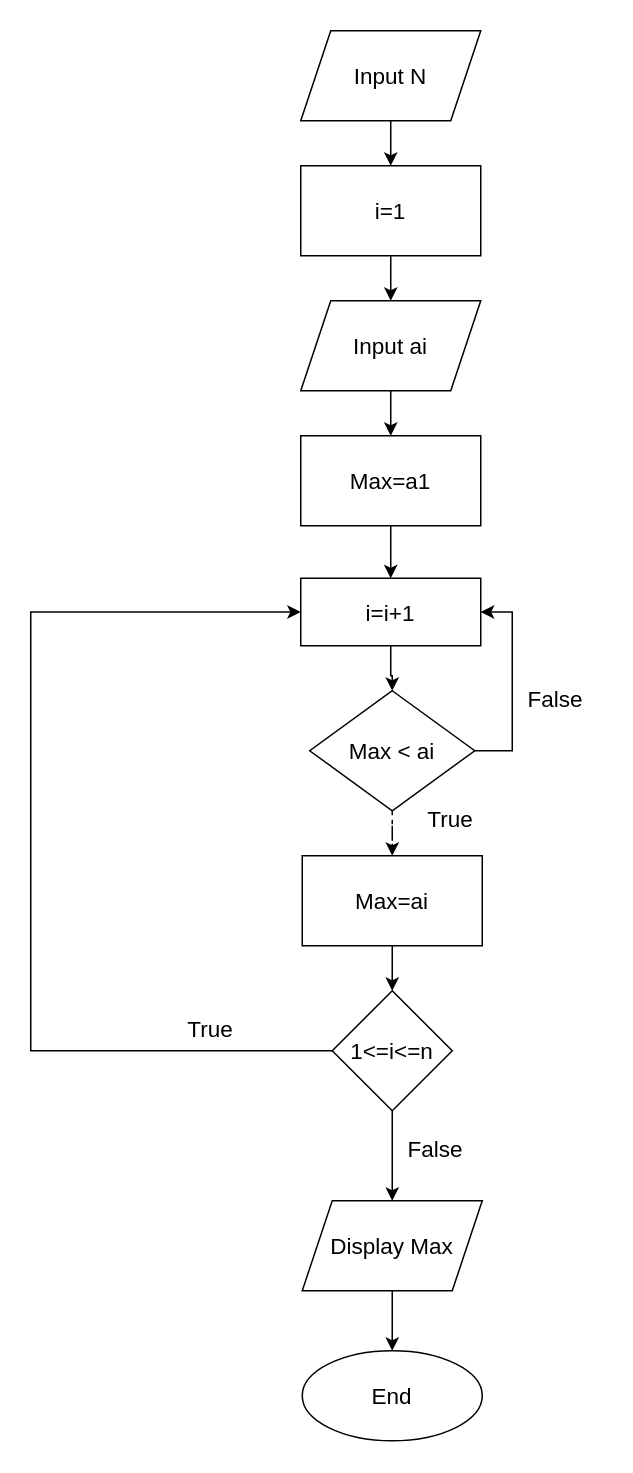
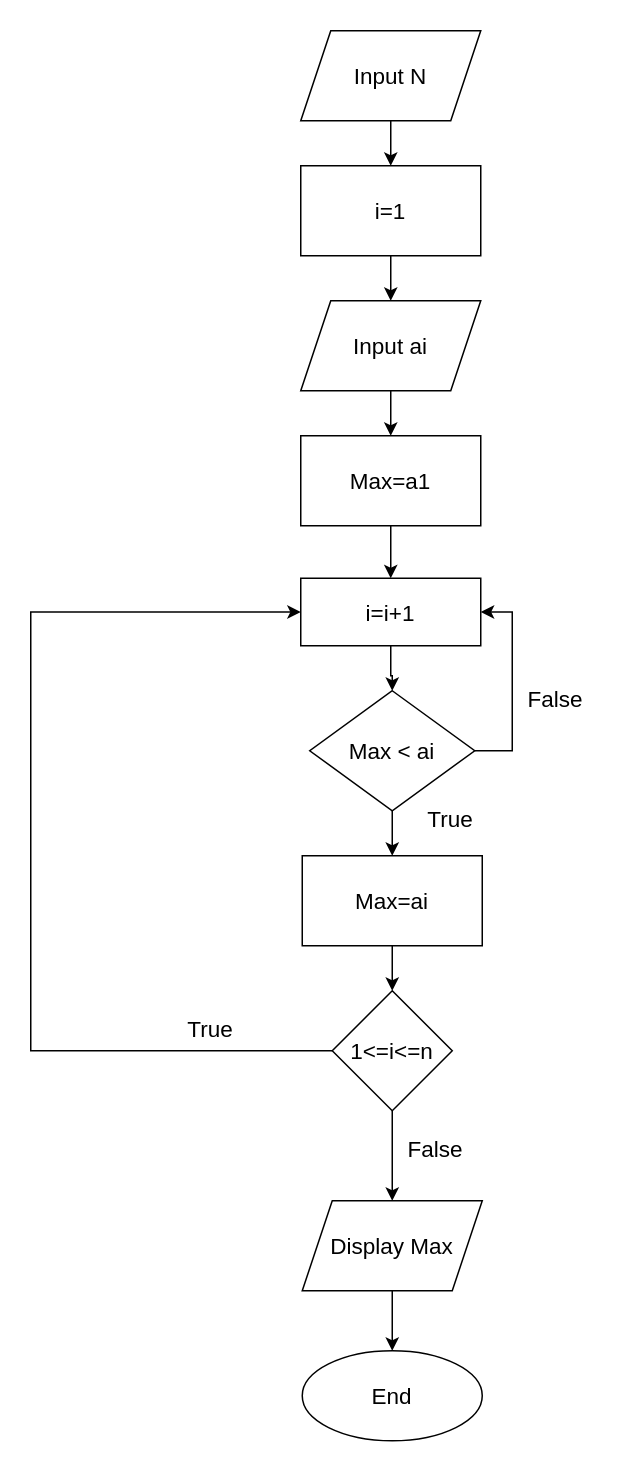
(392, 820) -> (392, 820)
